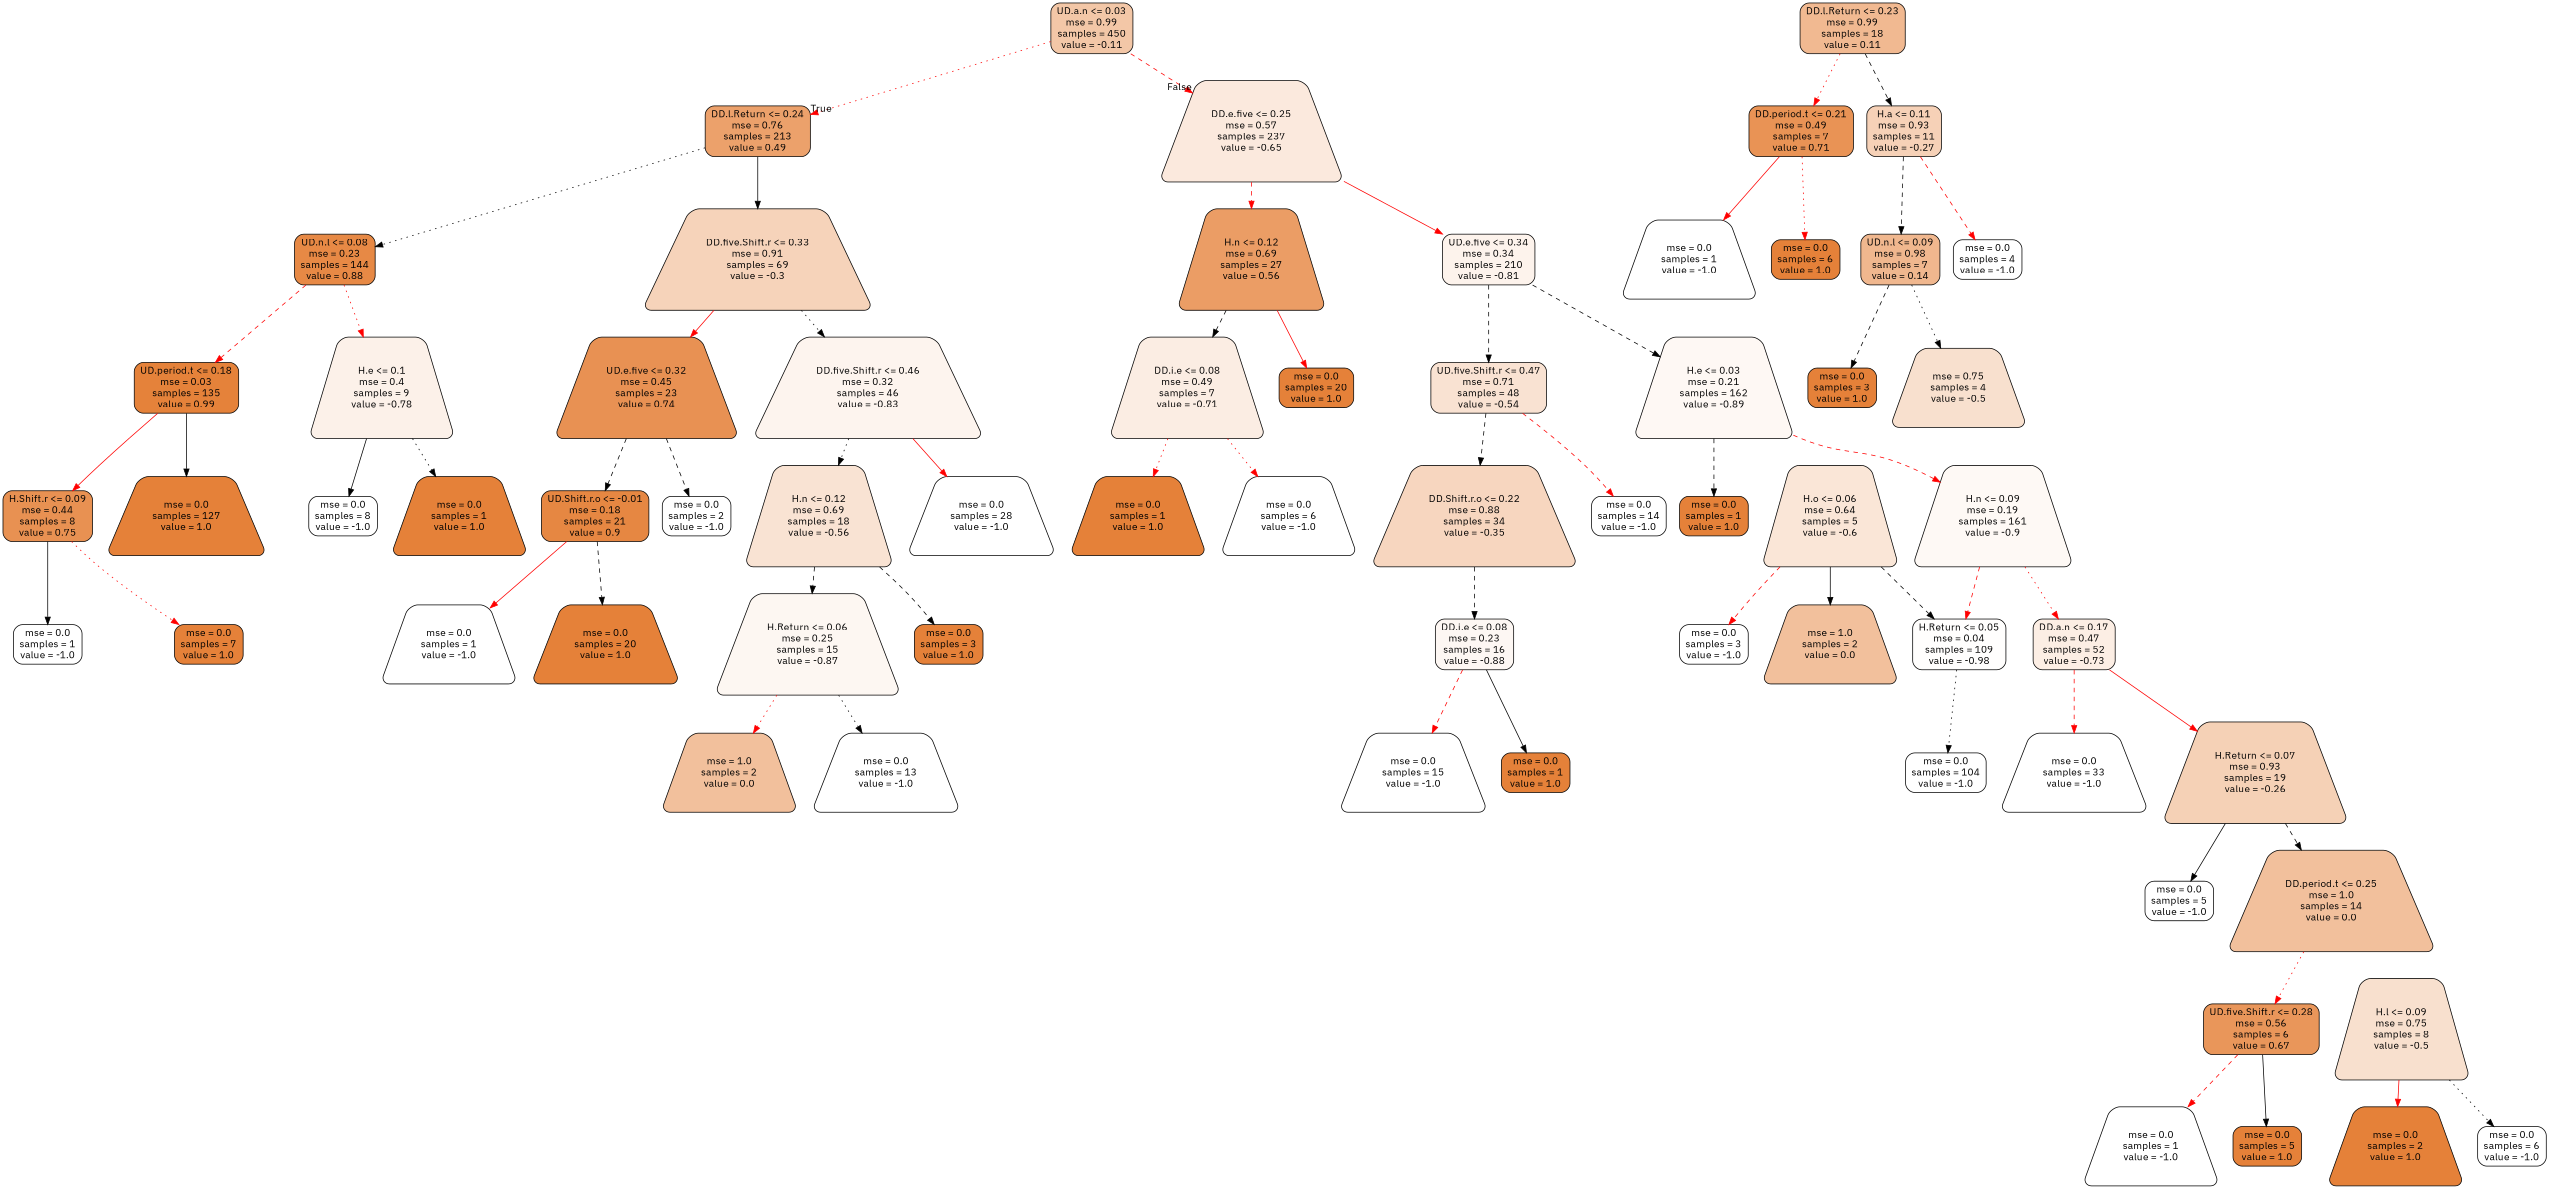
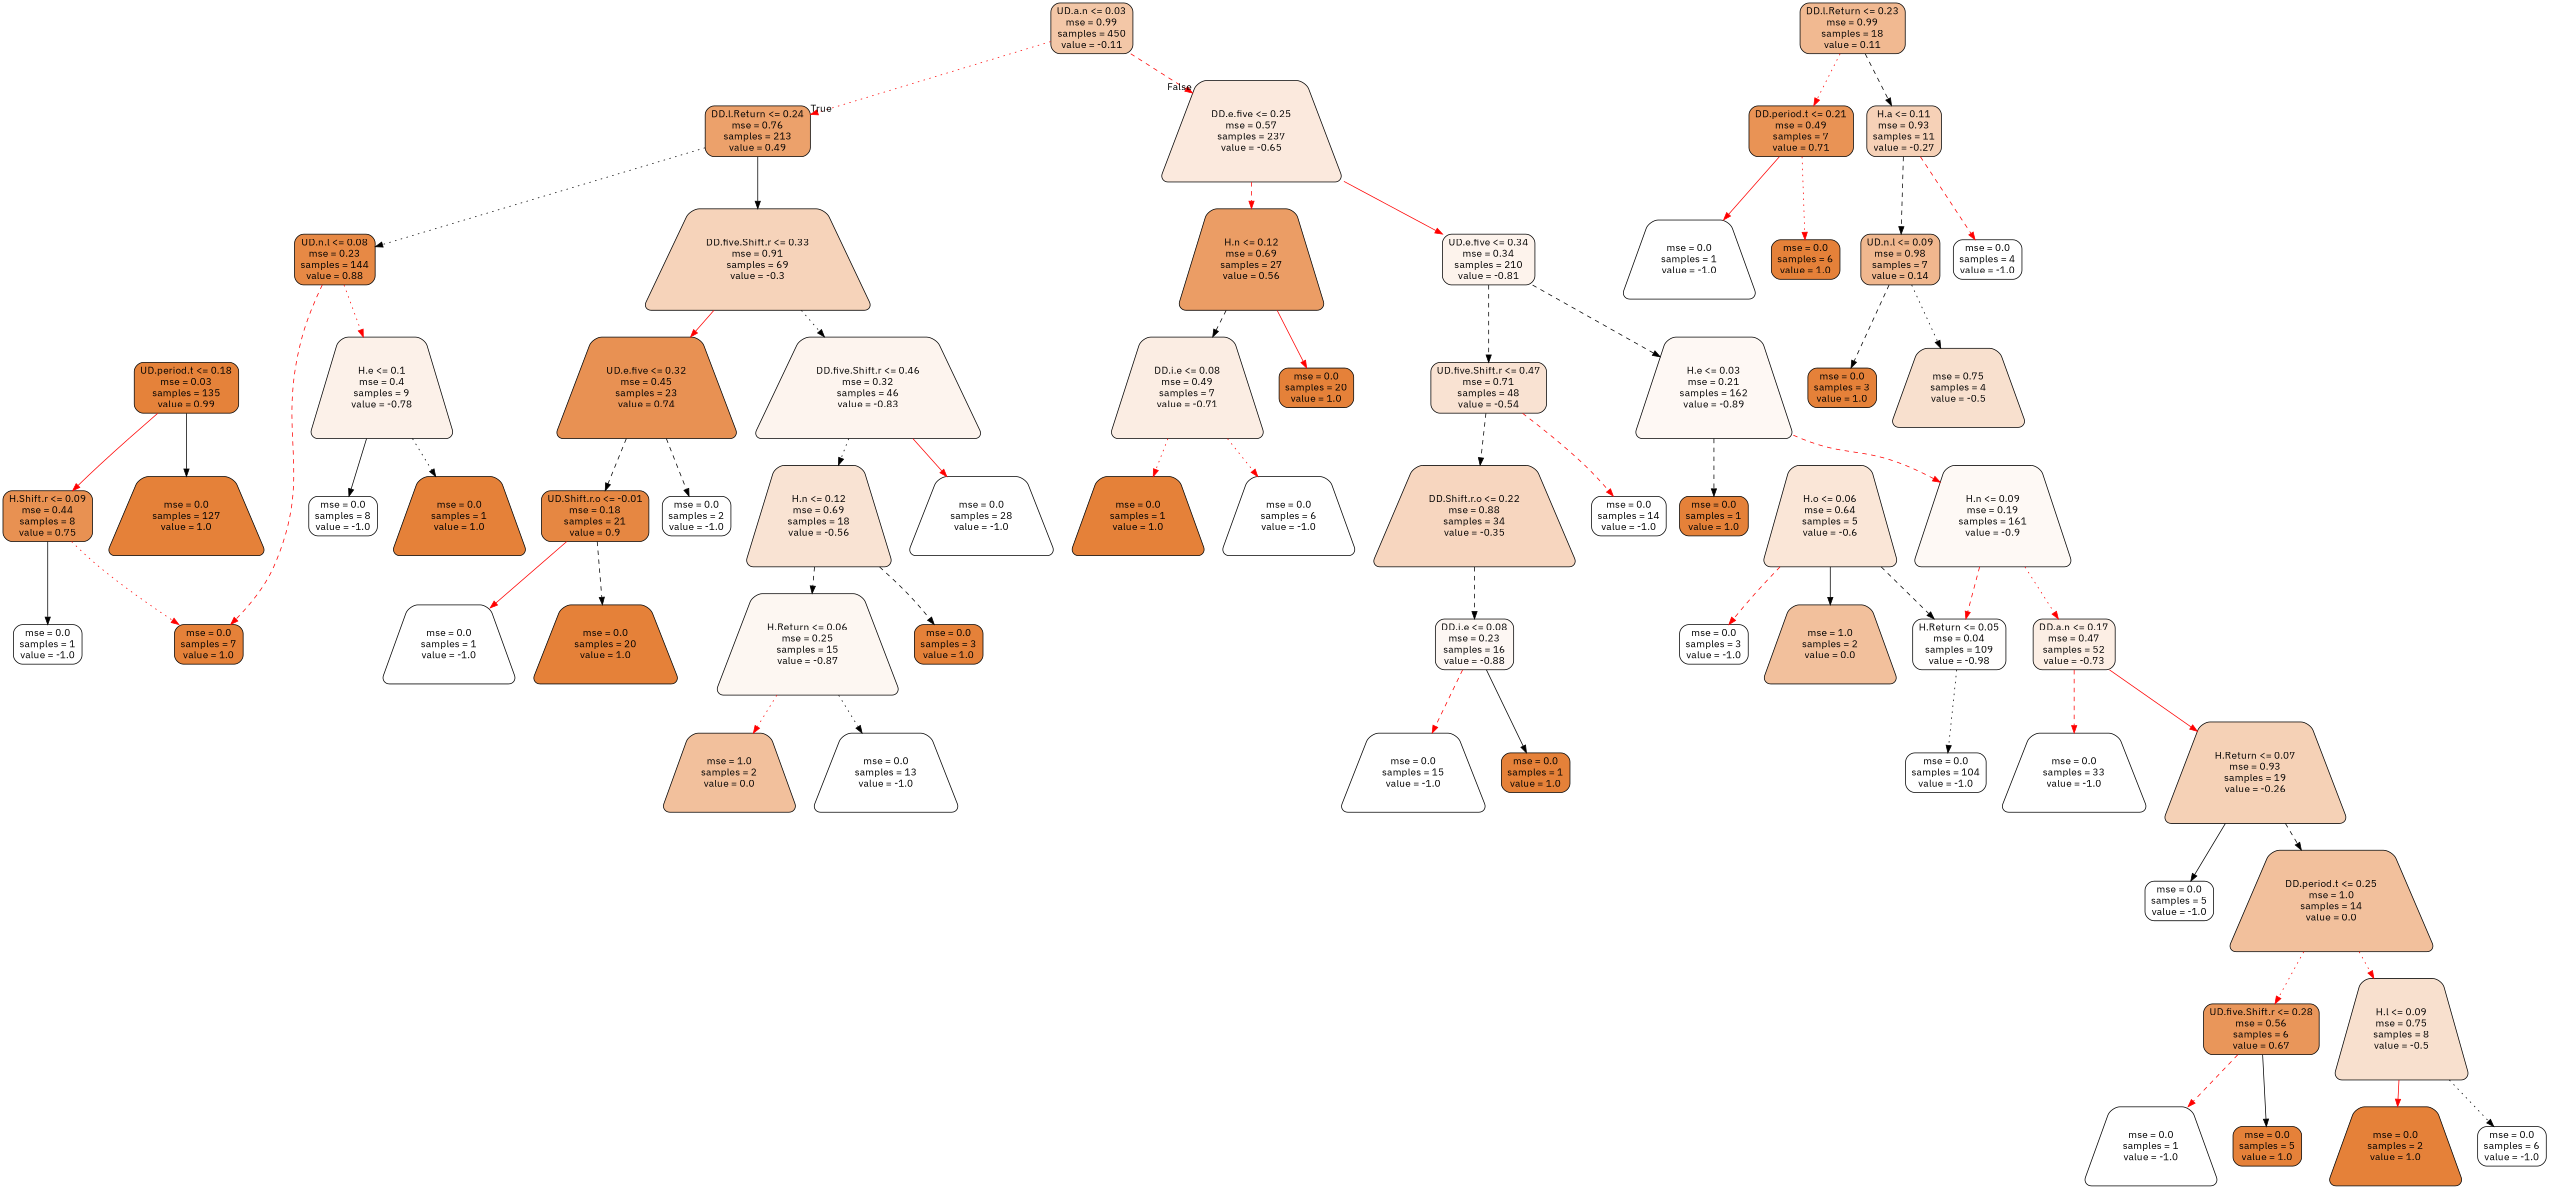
(263, 321) -> (293, 457)
none -> (2365, 962)
